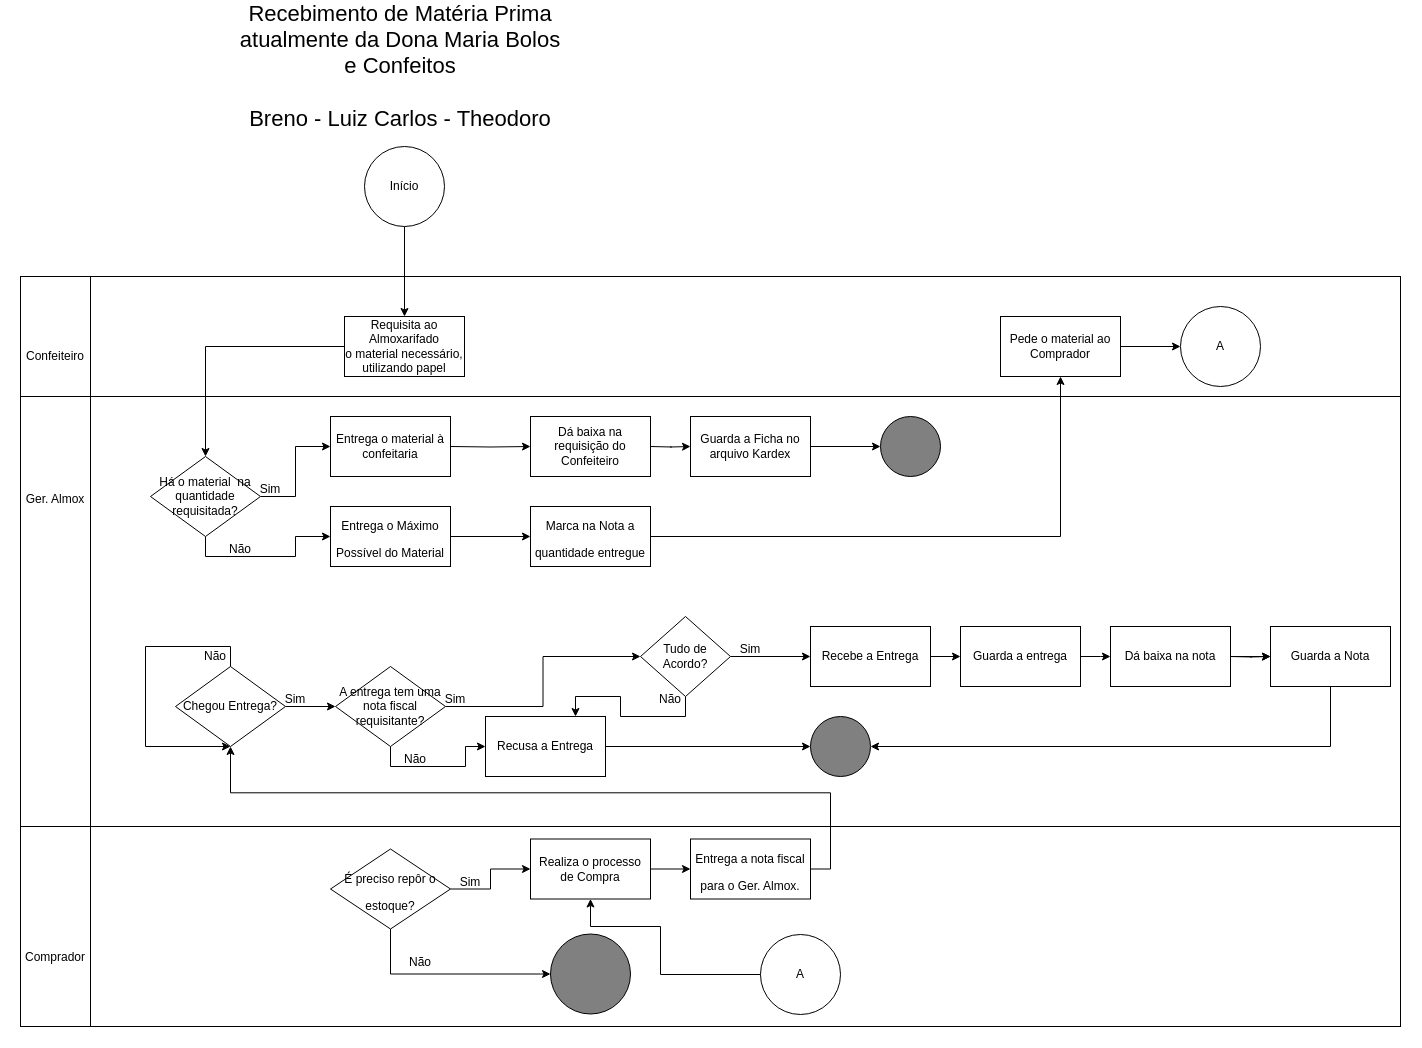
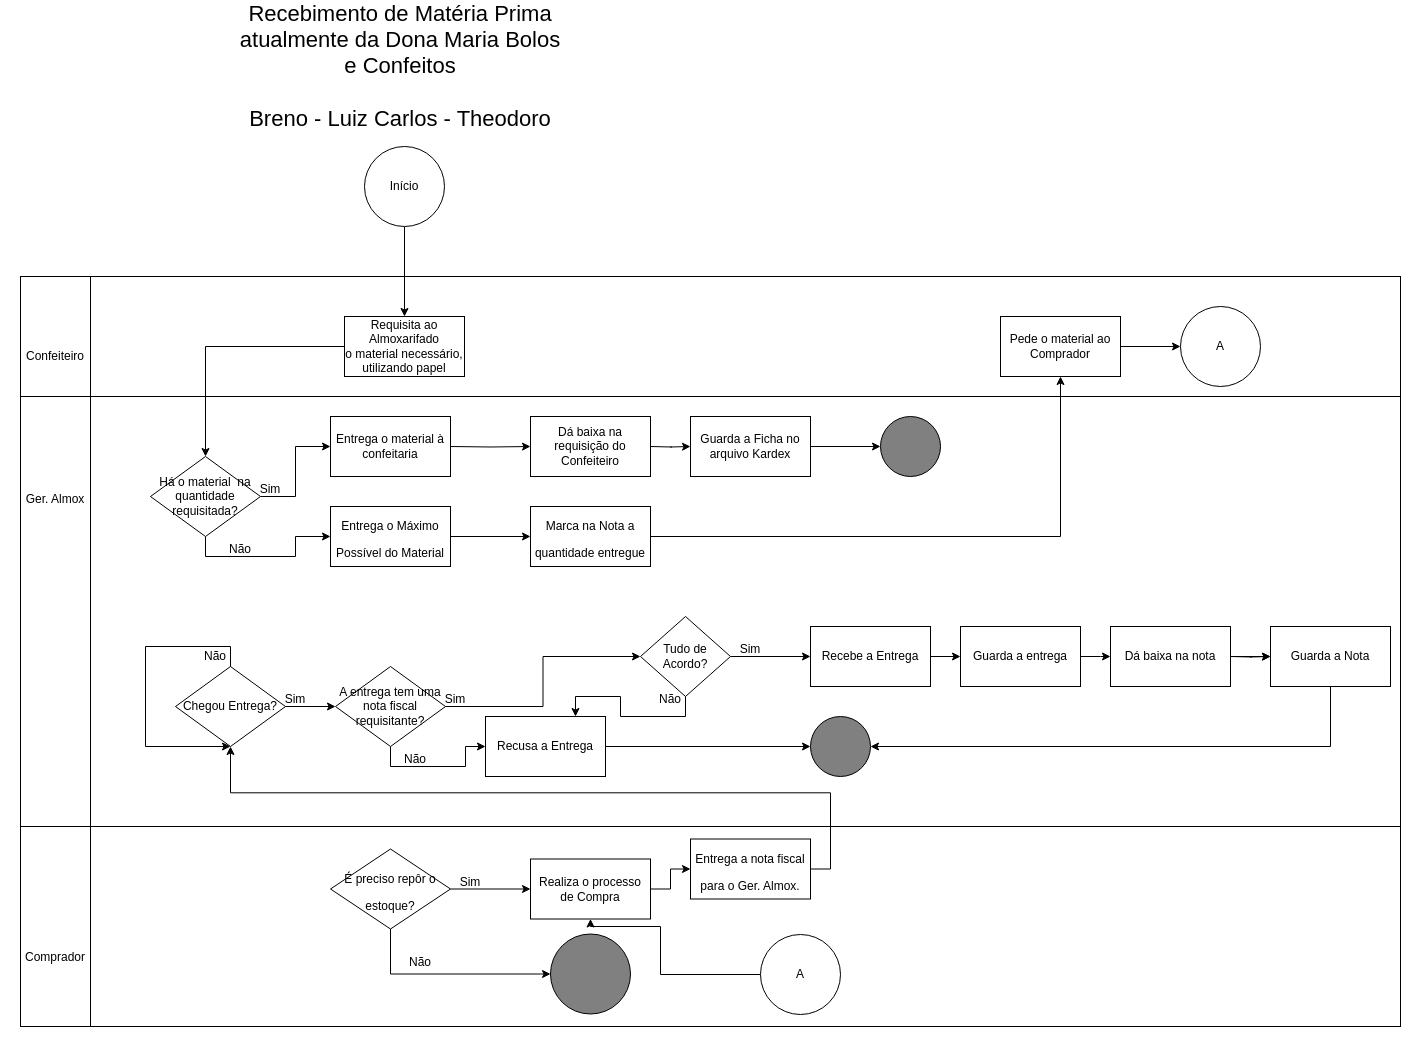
(591, 869) -> (591, 889)
